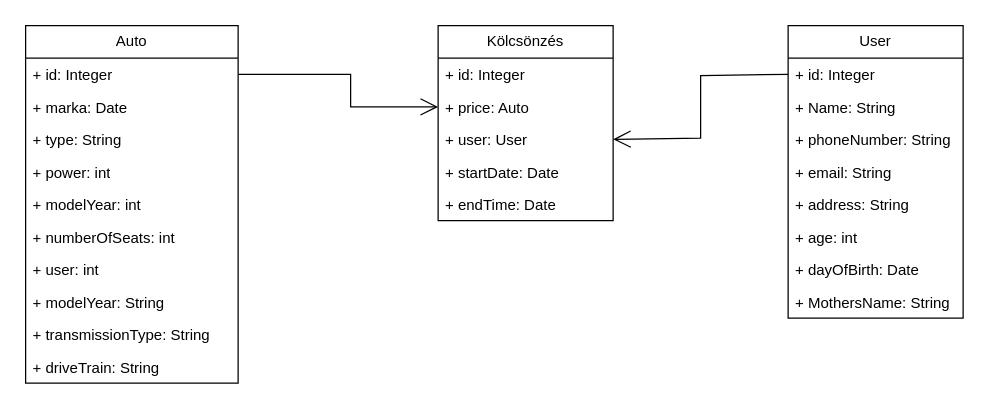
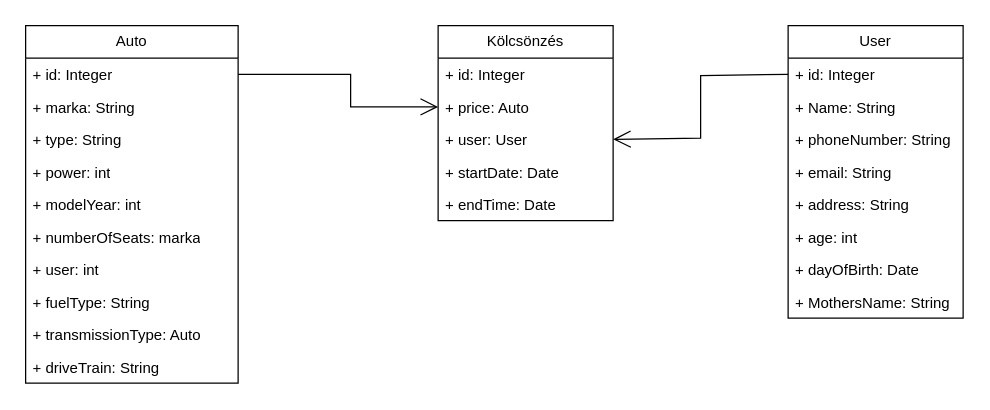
(82, 108) -> (88, 108)
(109, 238) -> (120, 238)
(103, 303) -> (99, 303)
(131, 336) -> (124, 336)
